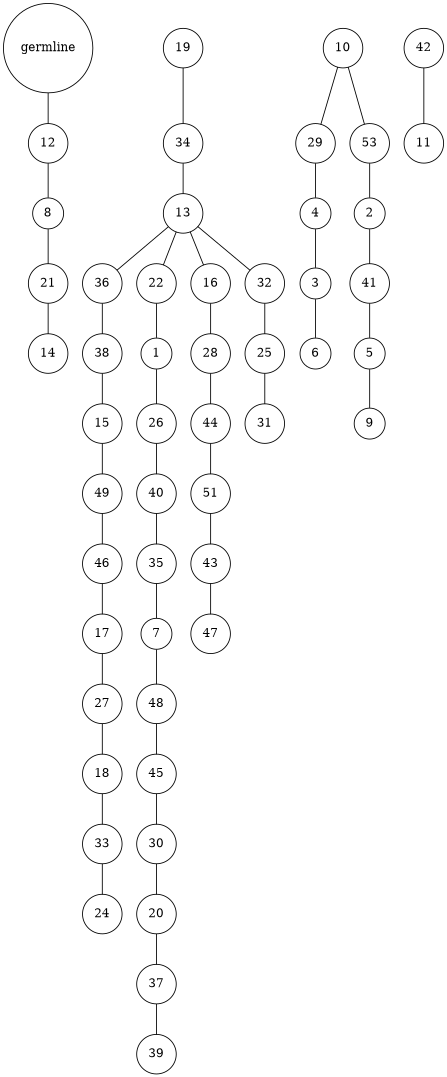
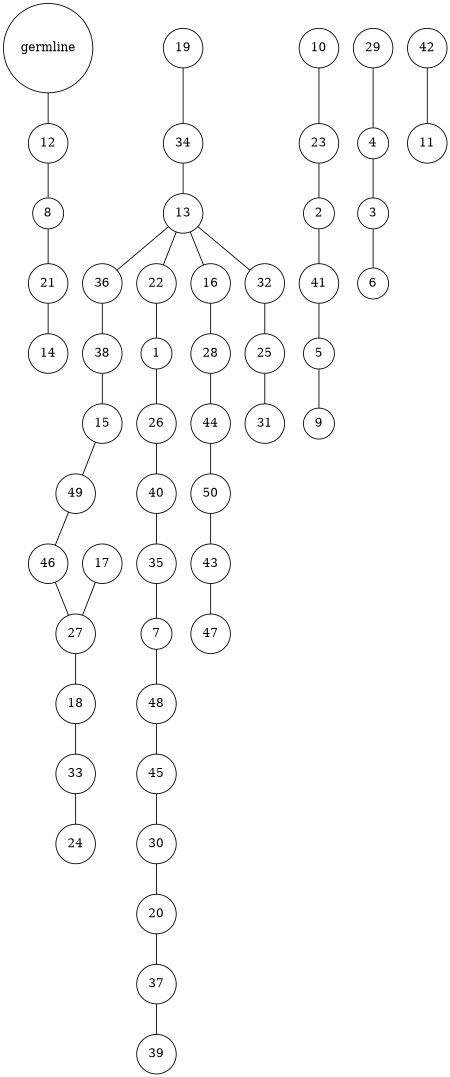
(329, 96) -> none
(370, 143) -> (319, 143)
(211, 494) -> (211, 494)
(102, 599) -> (62, 599)
